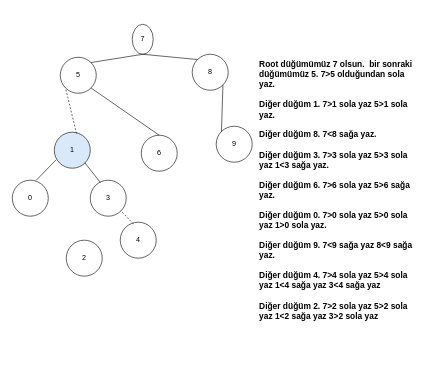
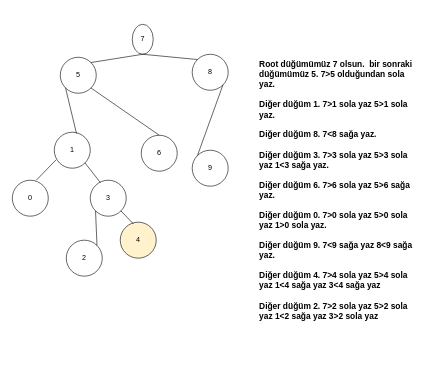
(71, 111) -> (71, 111)
(234, 144) -> (210, 168)
(72, 150) -> (72, 150)
(126, 216) -> (126, 216)
none -> (96, 228)
(138, 240) -> (138, 240)
